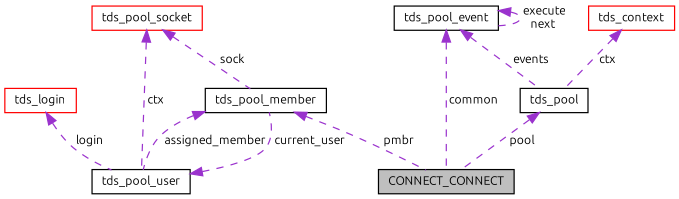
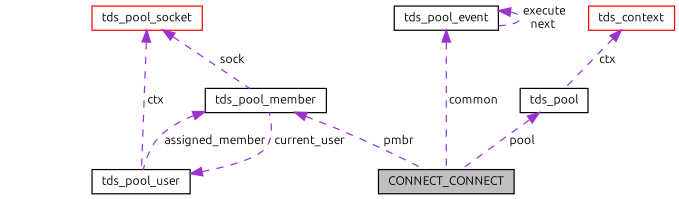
(505, 63) -> none
(41, 101) -> none
